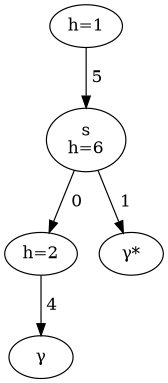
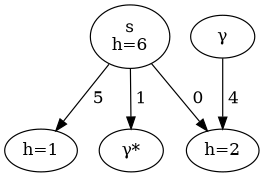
(86, 72) -> (86, 93)
(41, 300) -> (223, 88)
